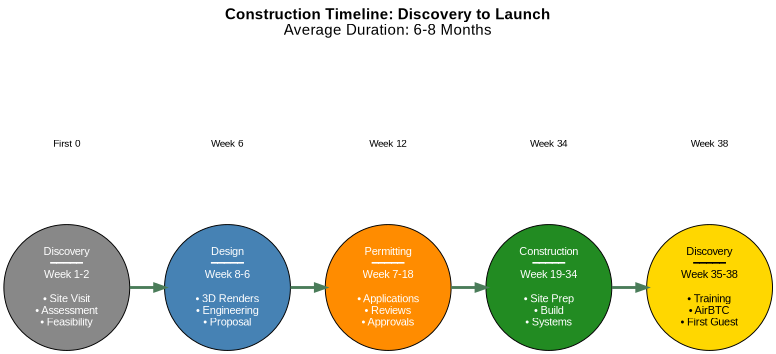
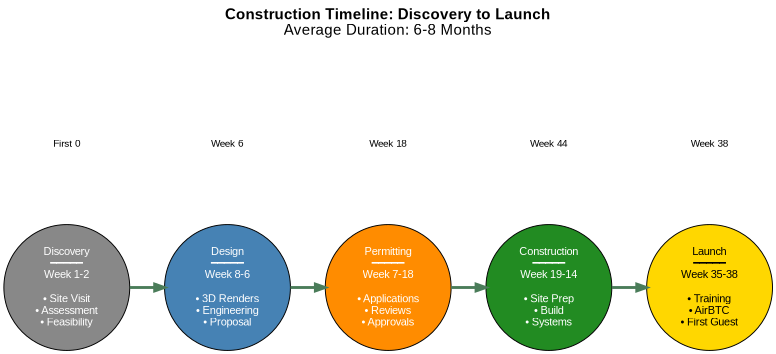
(388, 144) -> (388, 144)
(549, 144) -> (549, 144)
(549, 288) -> (549, 288)
(710, 288) -> (710, 288)
